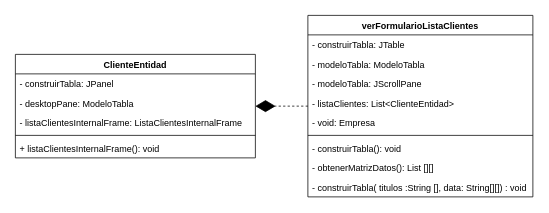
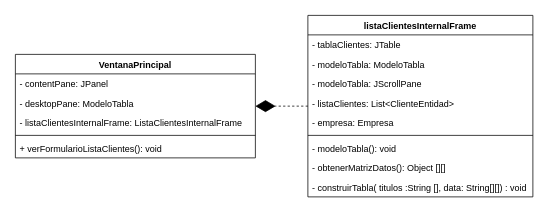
(420, 26) -> (420, 26)
(365, 45) -> (362, 45)
(135, 65) -> (135, 65)
(73, 84) -> (68, 84)
(345, 123) -> (354, 123)
(100, 149) -> (100, 149)
(365, 149) -> (358, 149)
(388, 168) -> (394, 168)
